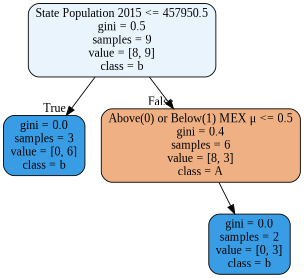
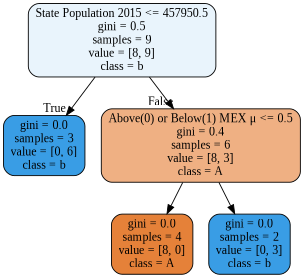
none -> (152, 244)
